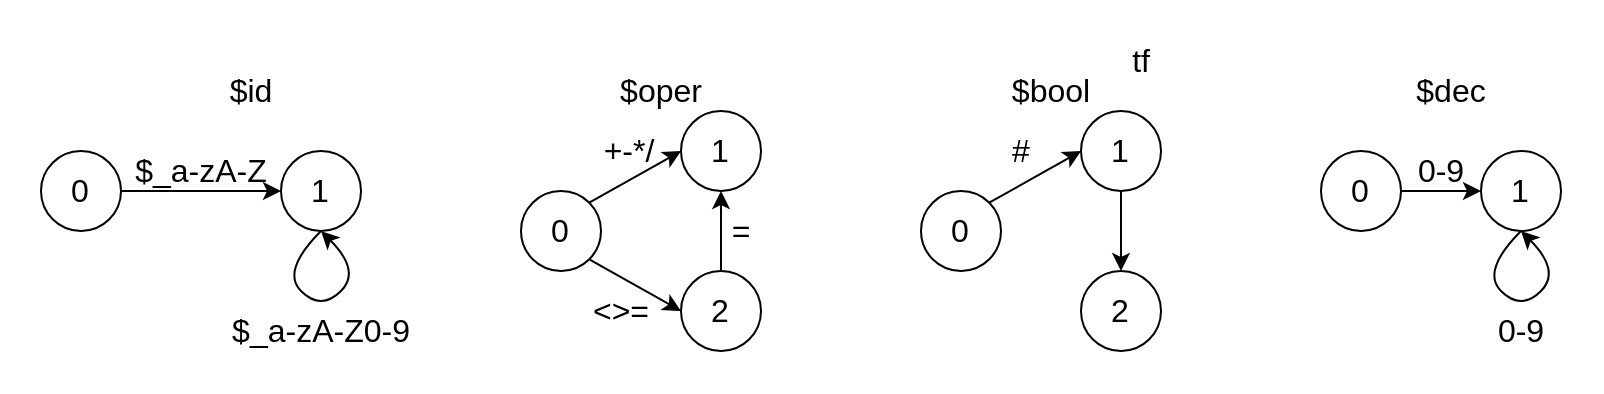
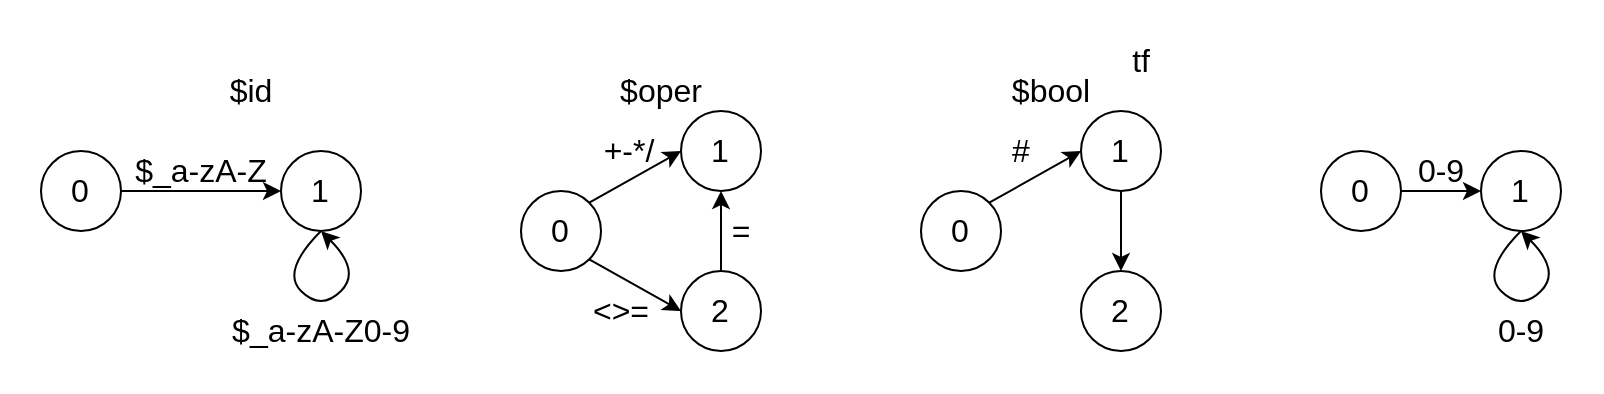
(1451, 91) -> none
